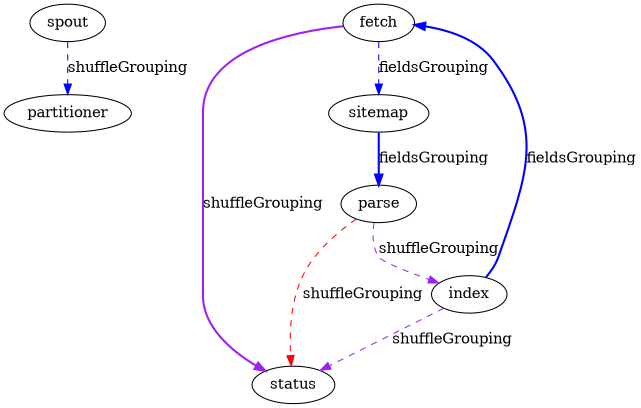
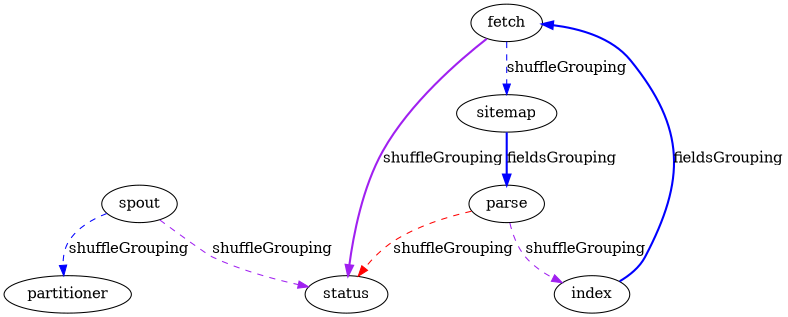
(434, 68) -> (567, 68)
(387, 337) -> (224, 262)
